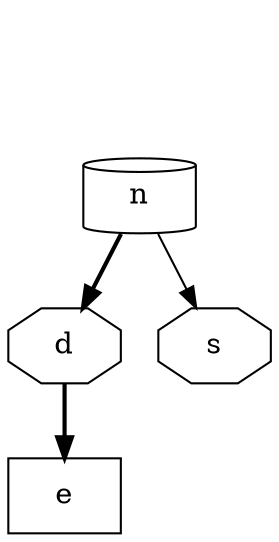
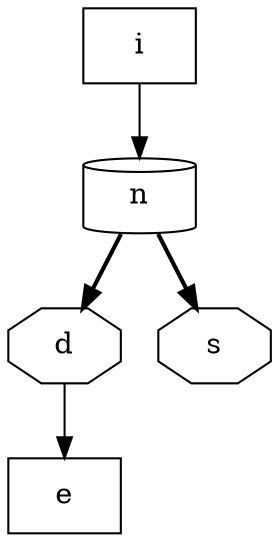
none -> (140, 46)
(172, 261) -> (172, 261)
(65, 411) -> (65, 411)
